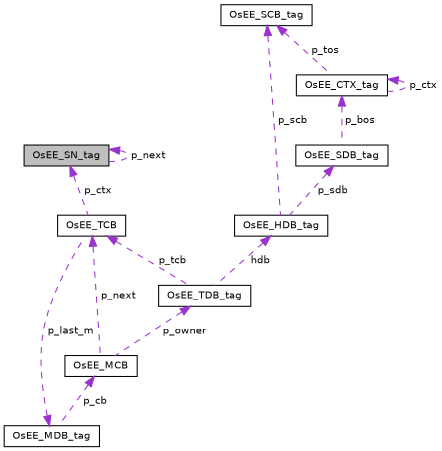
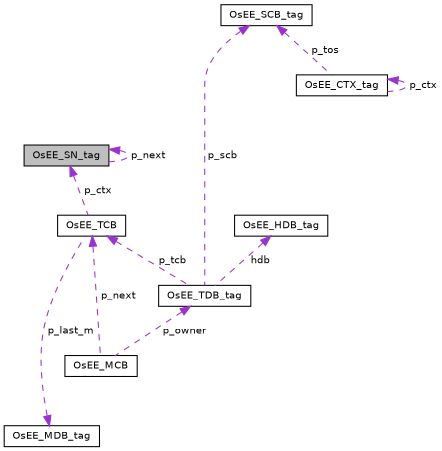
(274, 126) -> (205, 152)
(342, 156) -> none
(73, 406) -> none
